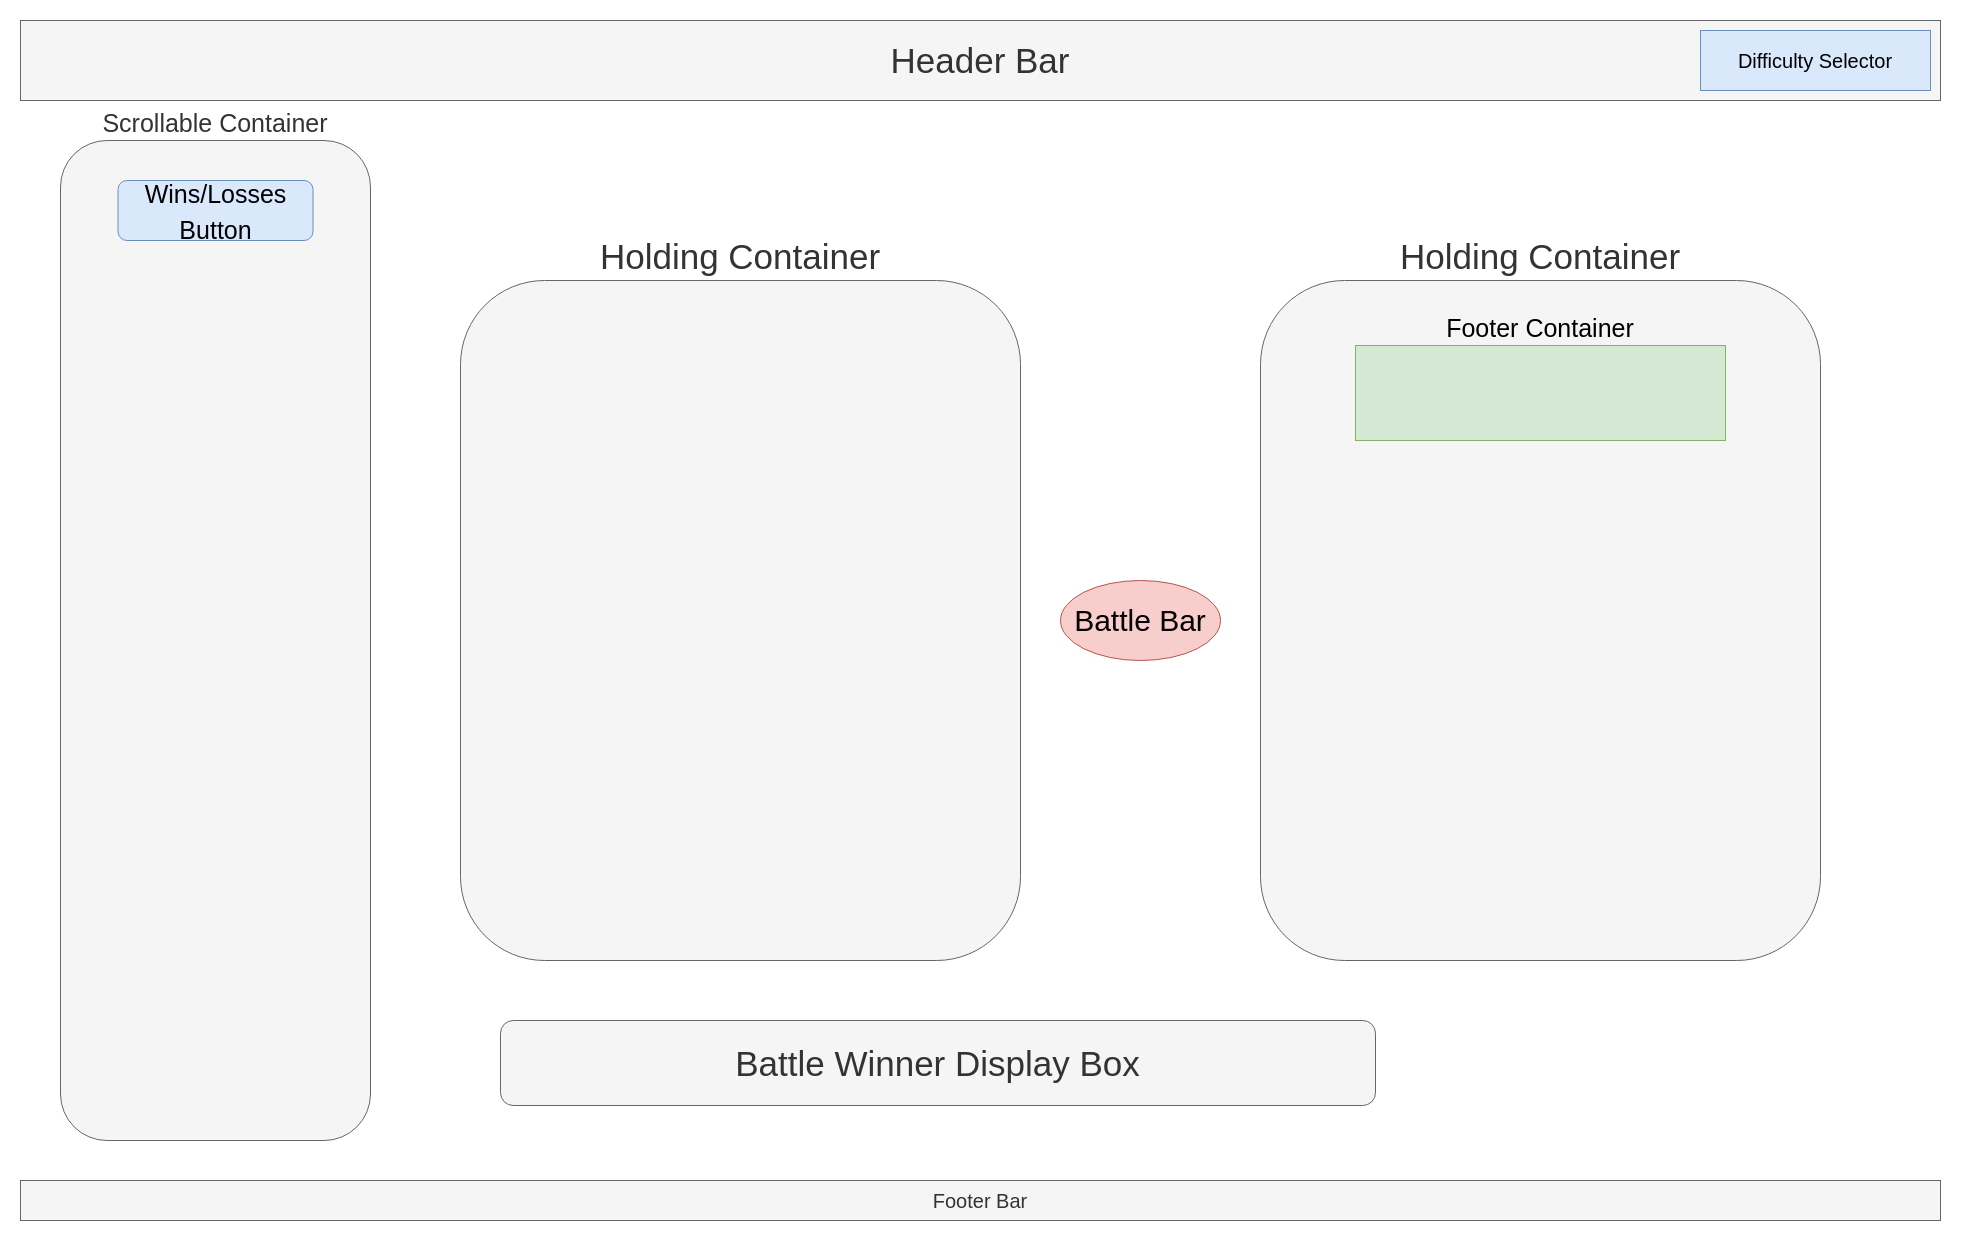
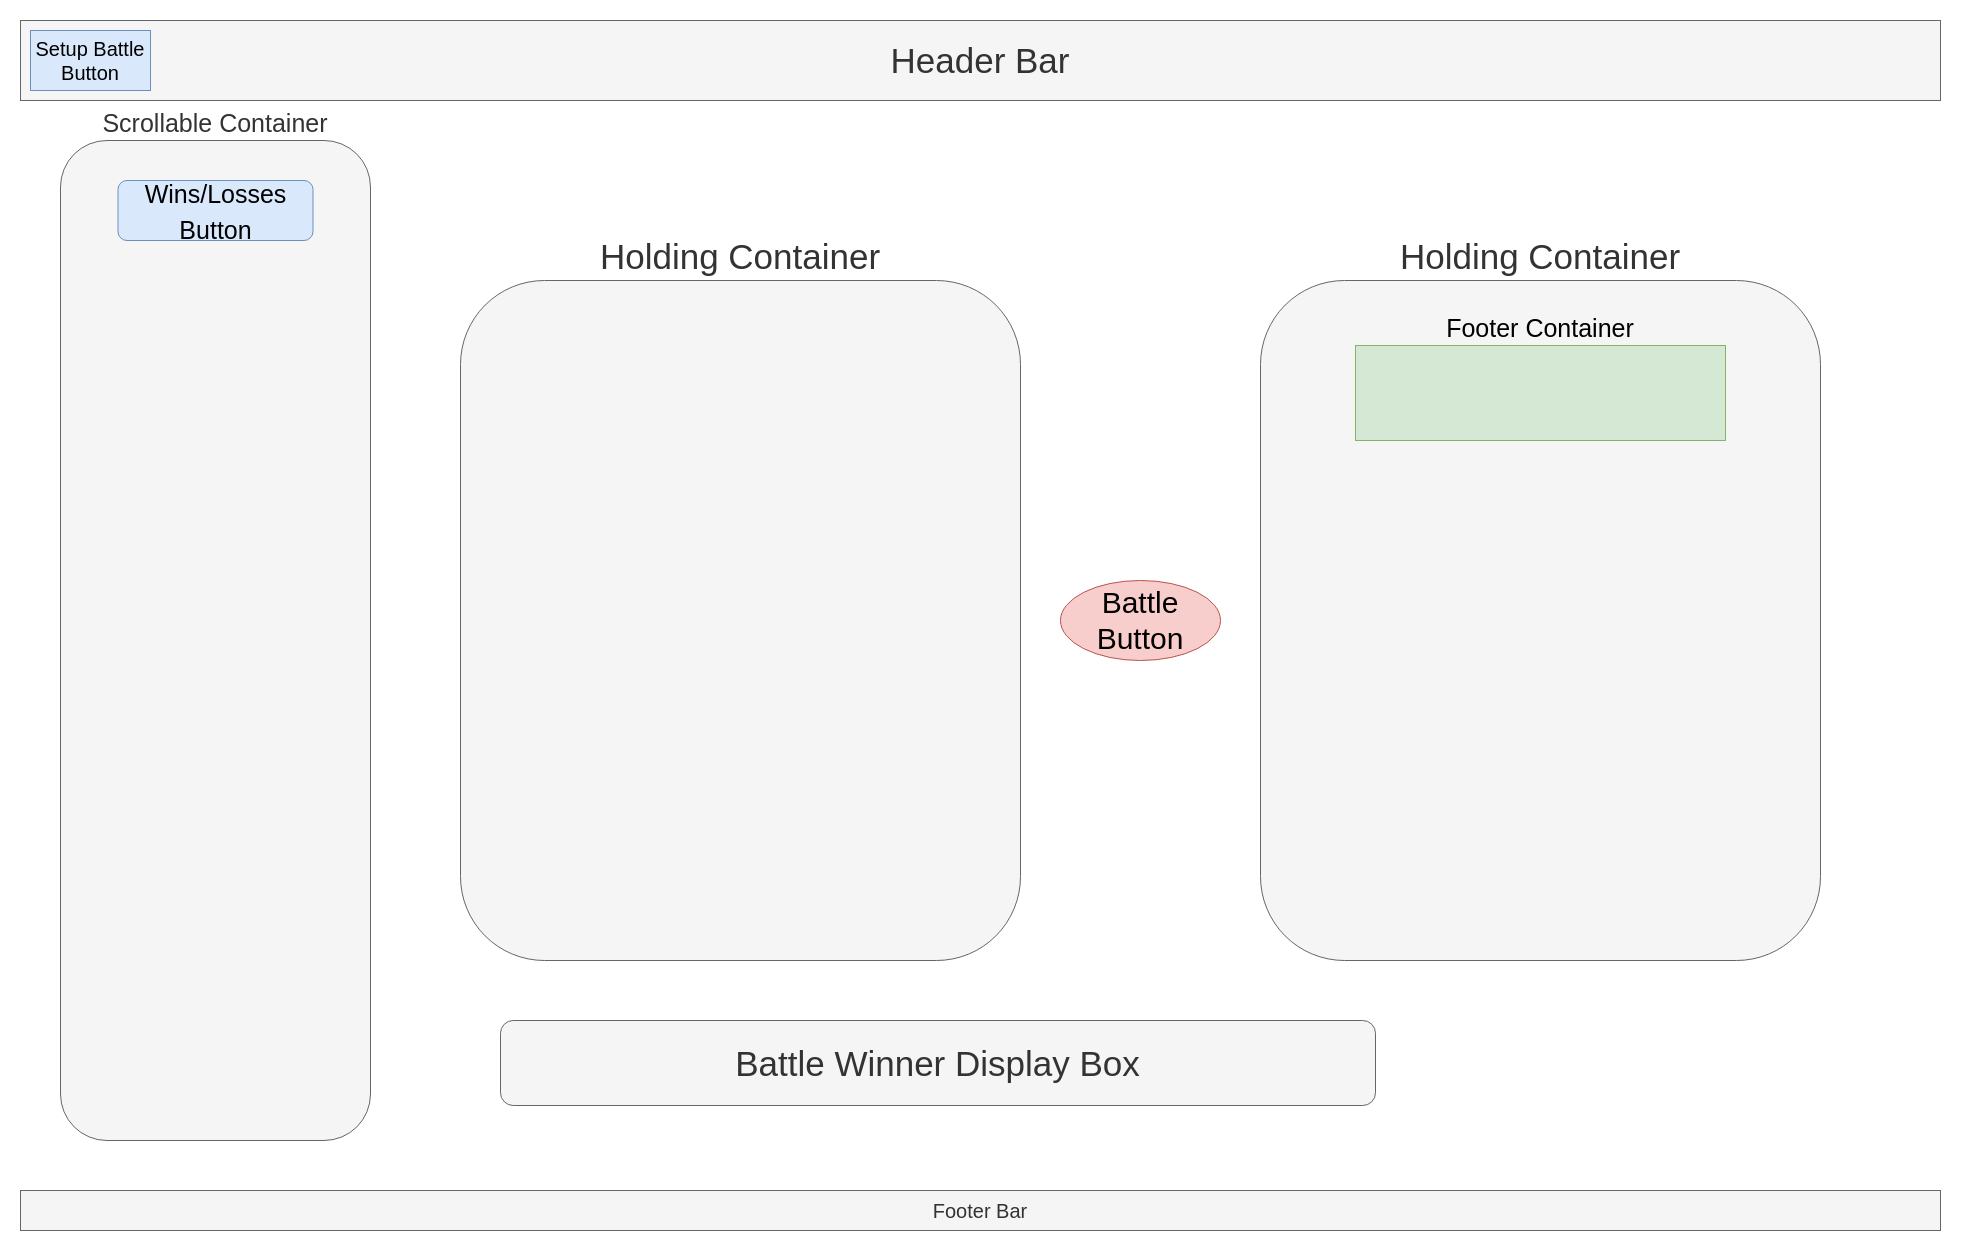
none -> (91, 61)
(1816, 61) -> none
(1141, 621) -> (1141, 621)
(981, 1201) -> (981, 1211)
